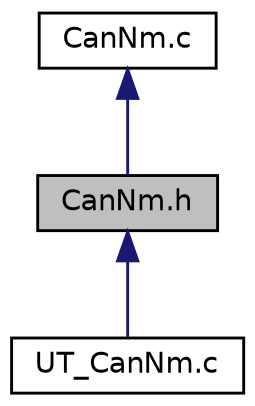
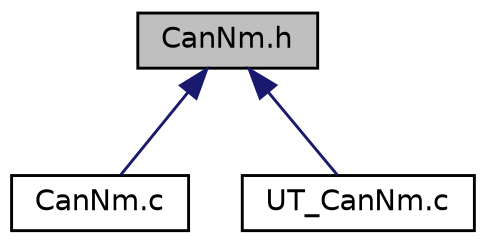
(128, 137) -> (154, 134)
